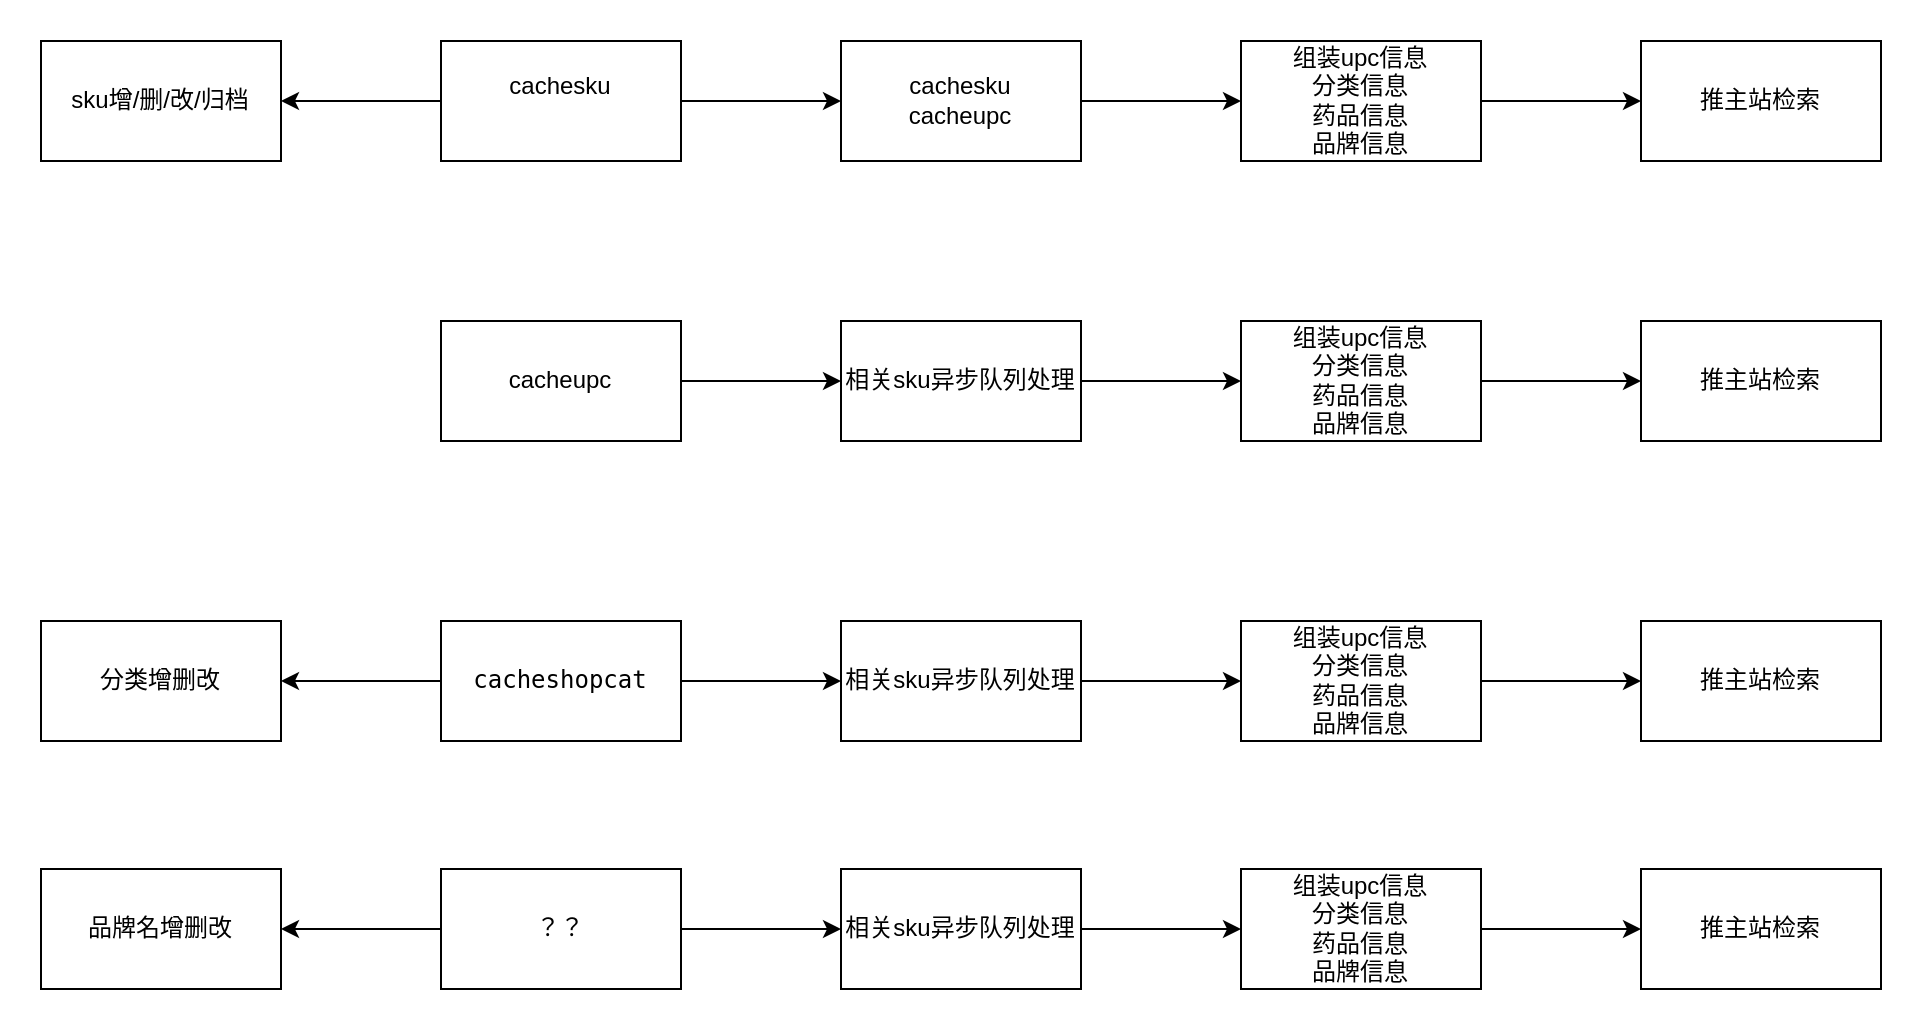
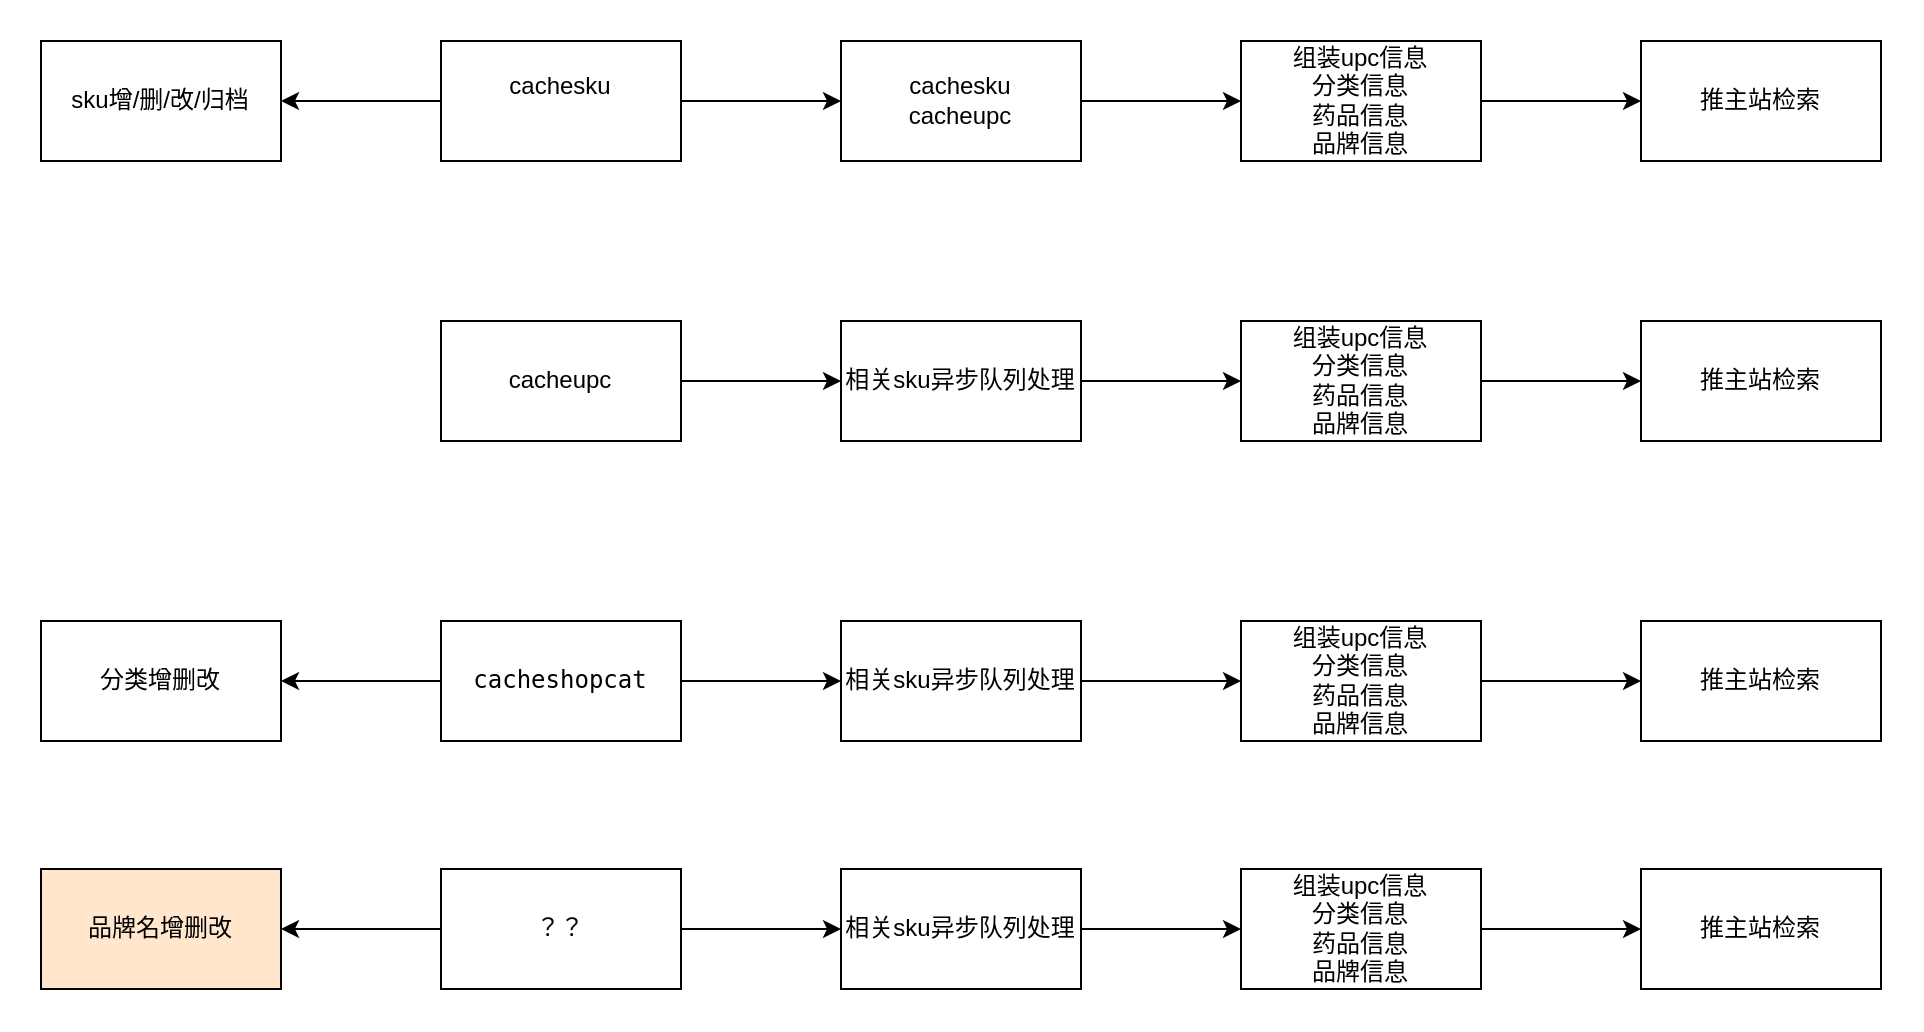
(161, 929) -> (161, 929)
